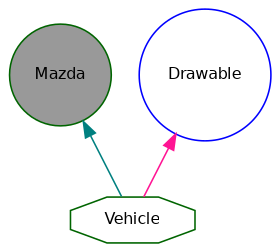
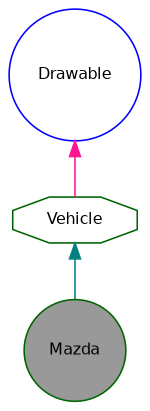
(106, 166) -> (75, 279)
